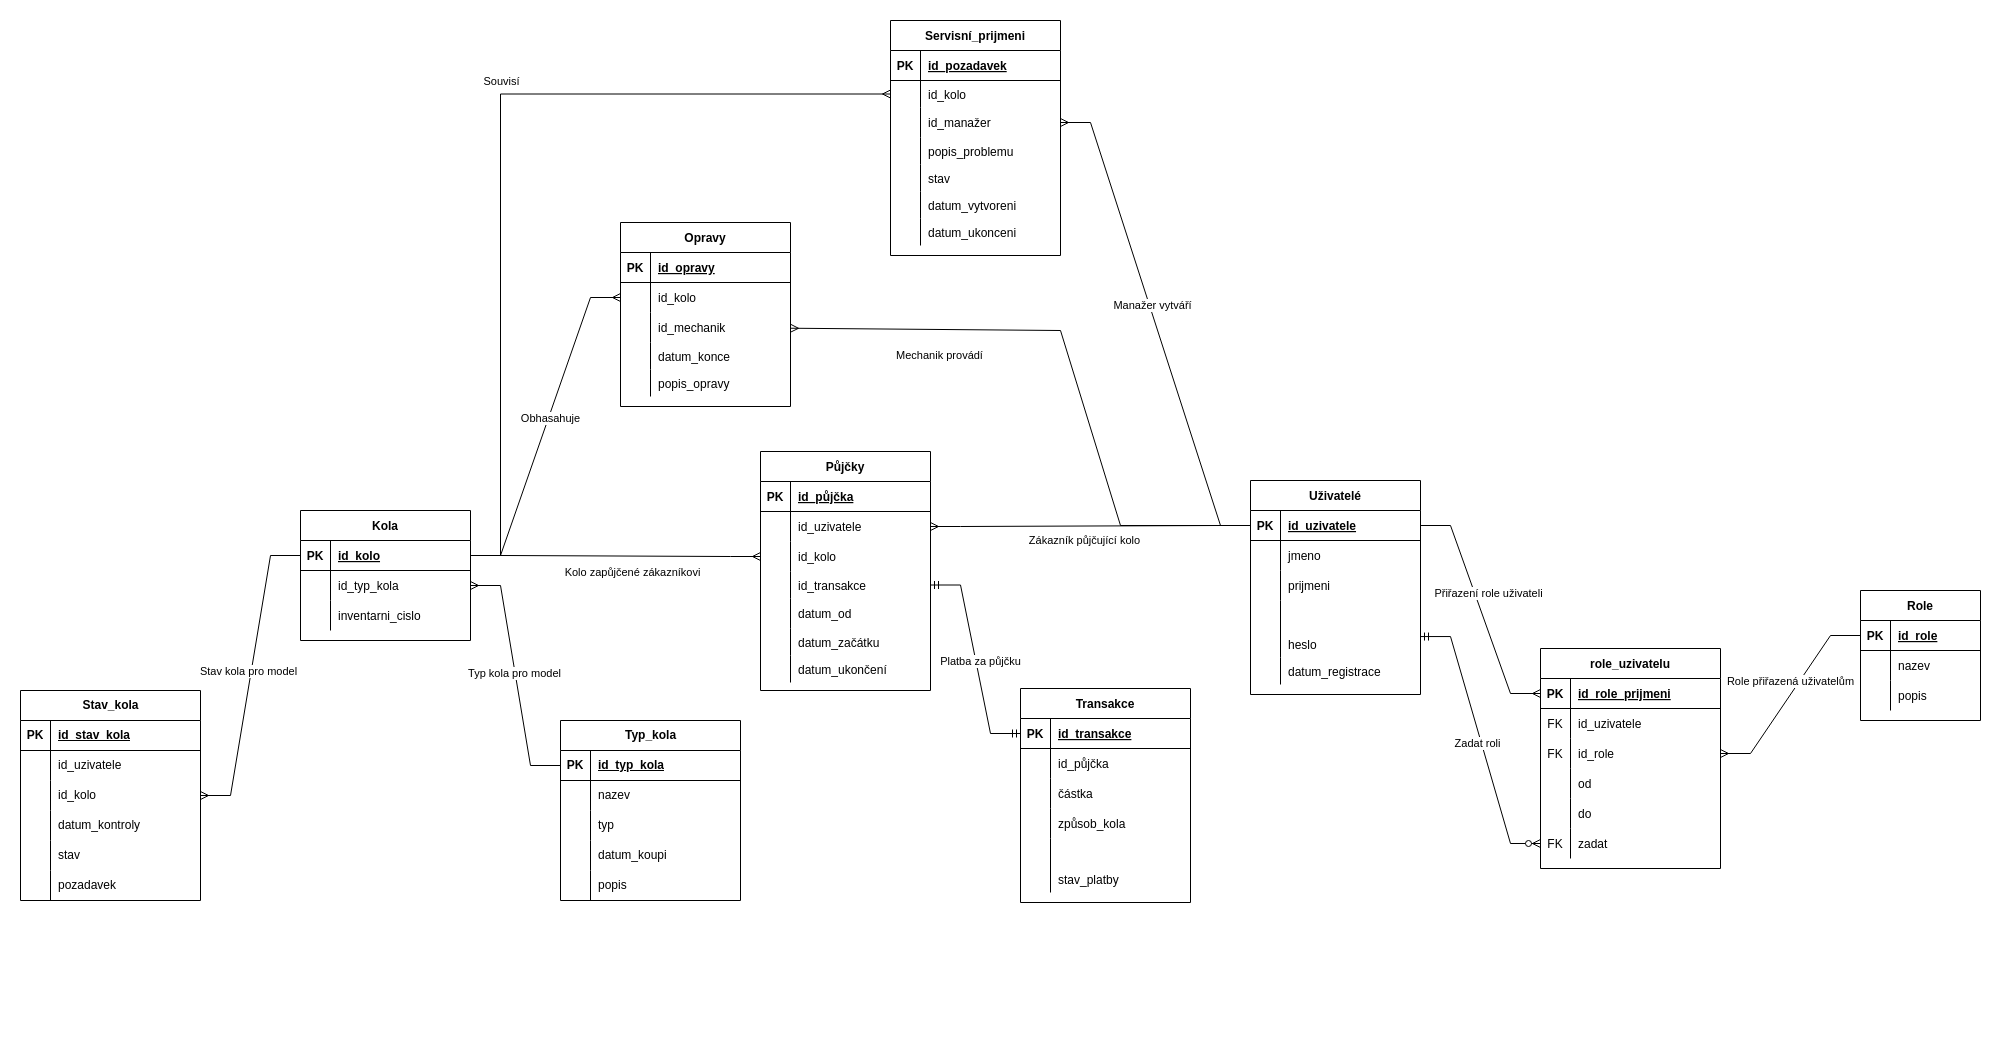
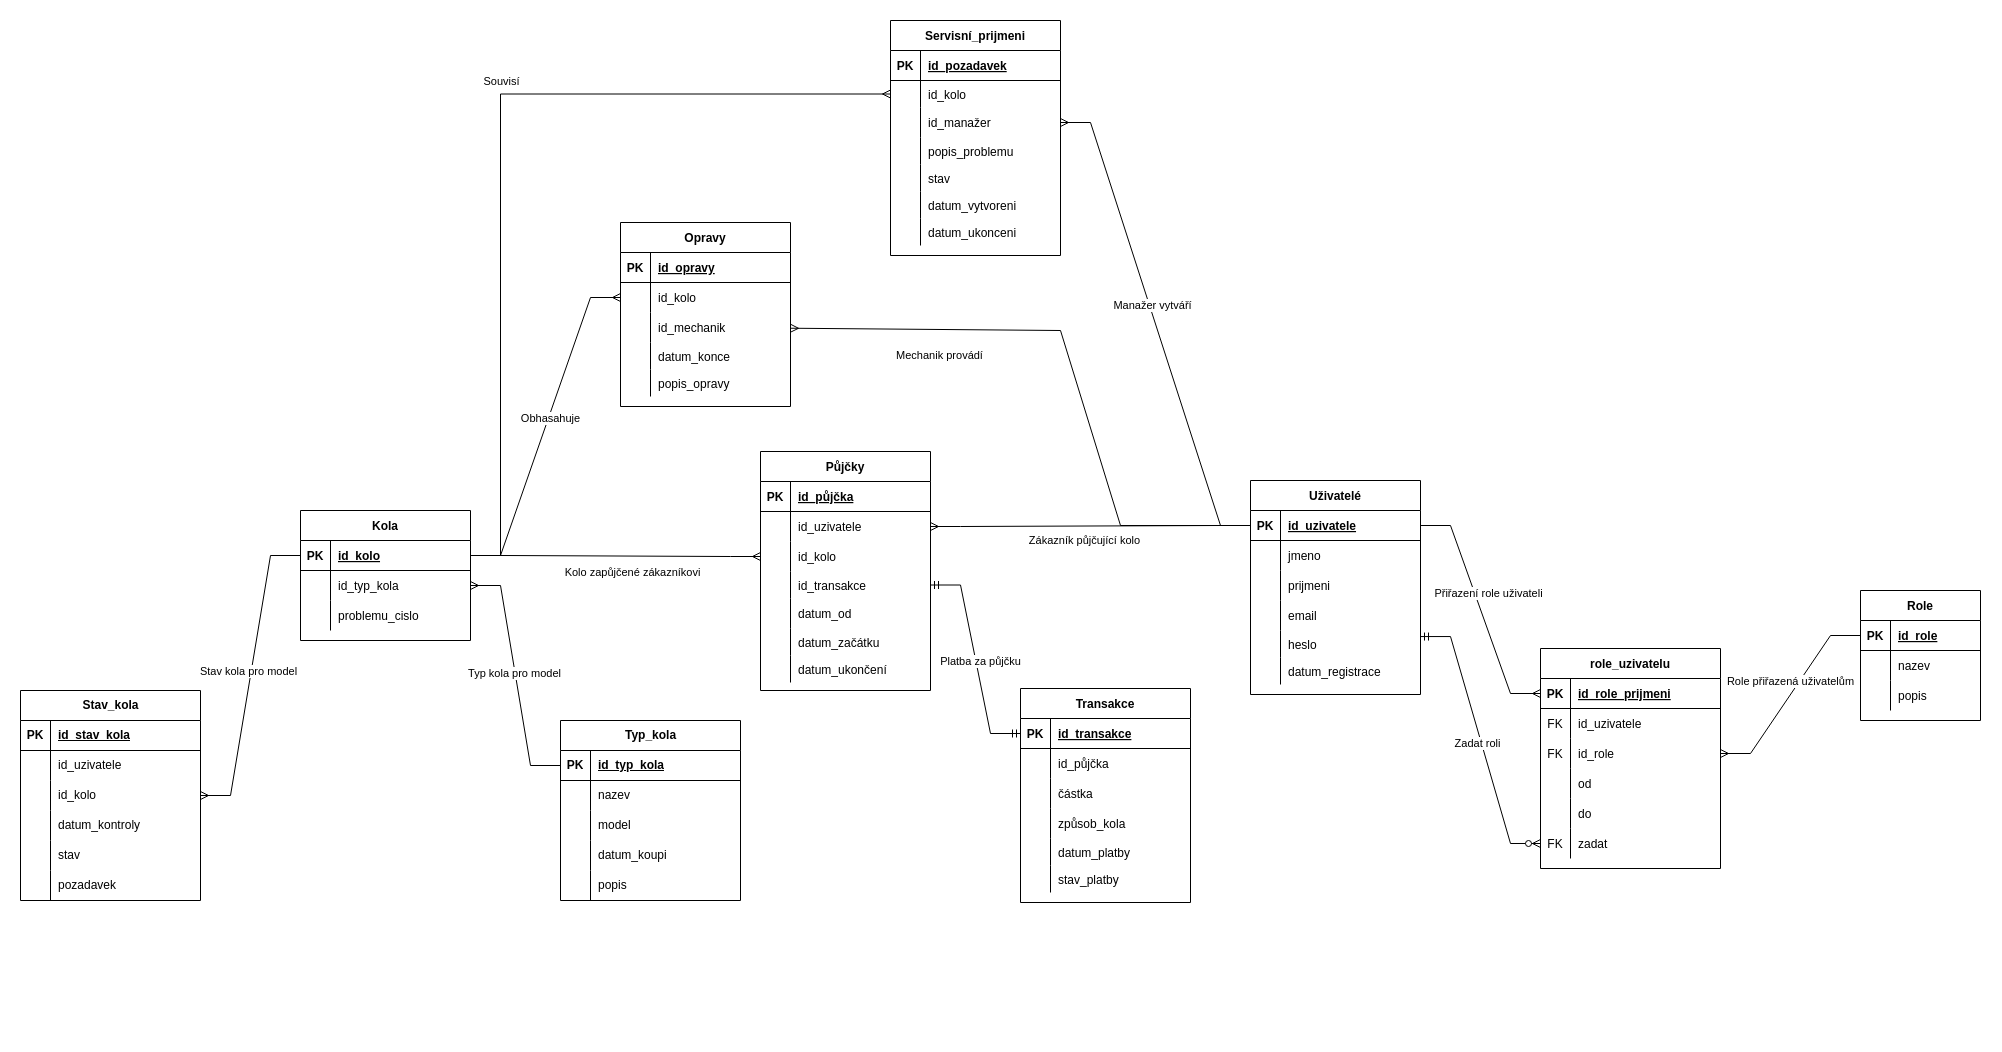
(386, 616) -> (380, 616)
none -> (1351, 616)
(609, 826) -> (614, 826)
none -> (1121, 852)
